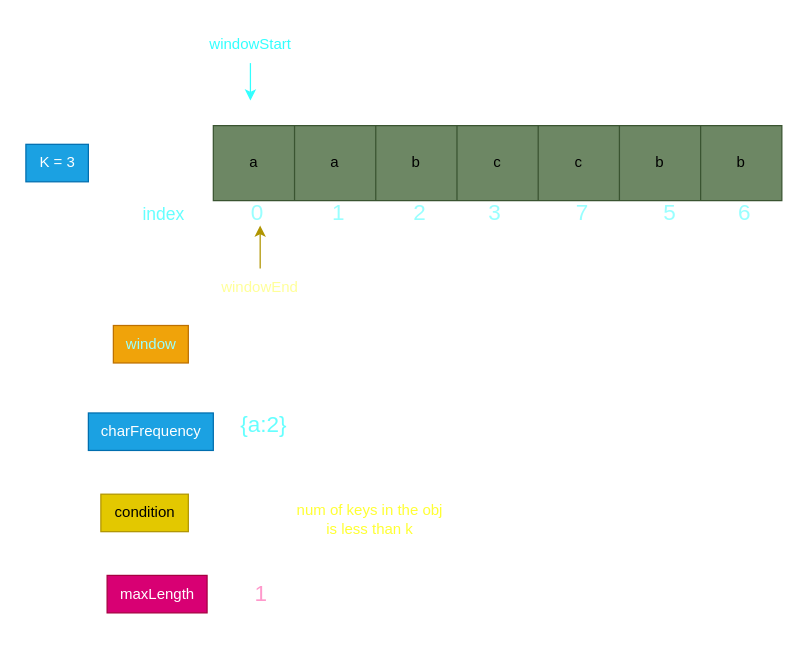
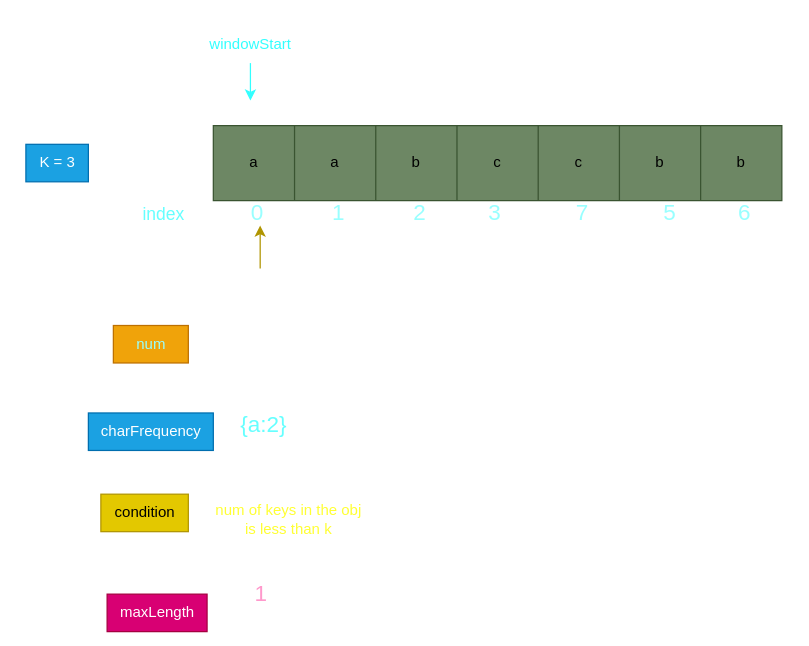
(260, 288) -> none
(151, 344) -> (151, 344)
(369, 519) -> (288, 519)
(157, 594) -> (157, 613)
